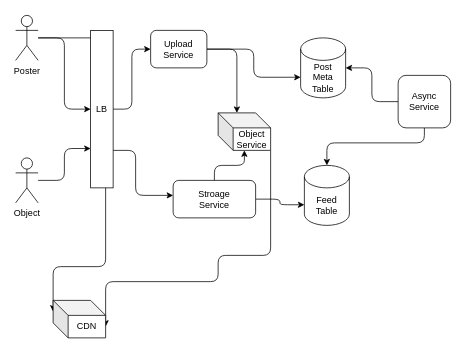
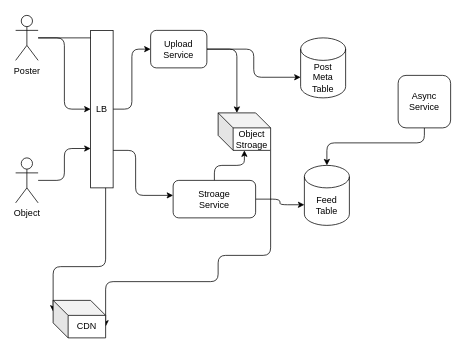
(383, 102) -> none
(252, 139) -> (252, 139)
